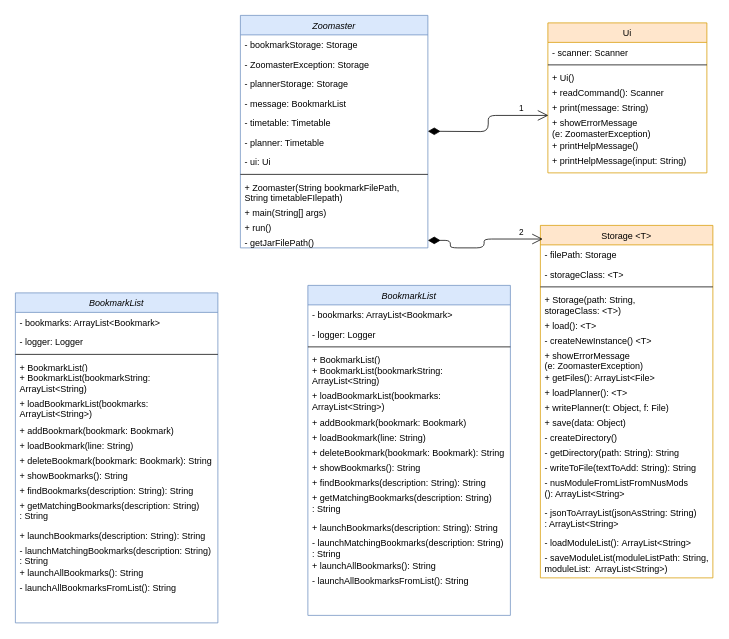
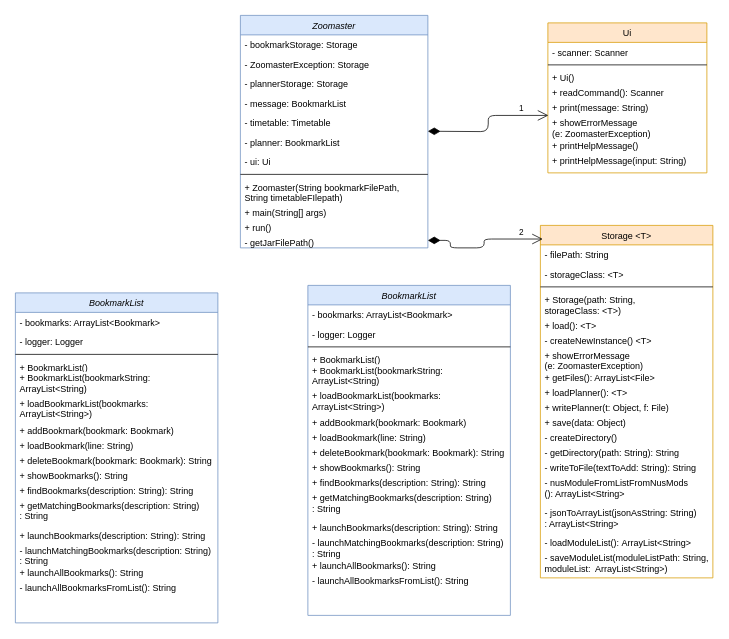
(288, 143) -> (297, 143)
(587, 255) -> (583, 255)
